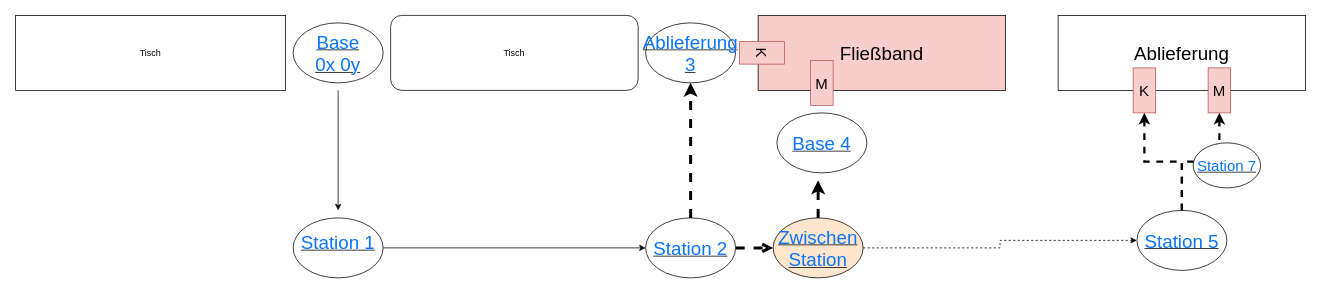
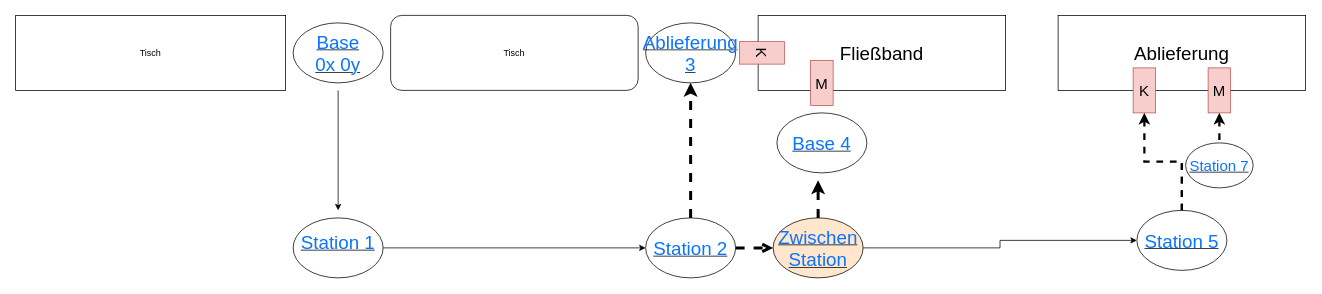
(882, 53) -> (882, 53)
(1227, 165) -> (1219, 165)
(1000, 247) -> (1000, 247)
